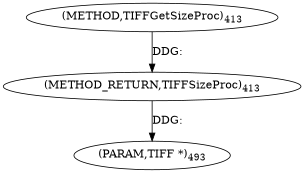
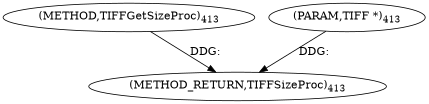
(152, 117) -> (296, 50)
(197, 154) -> (392, 16)
